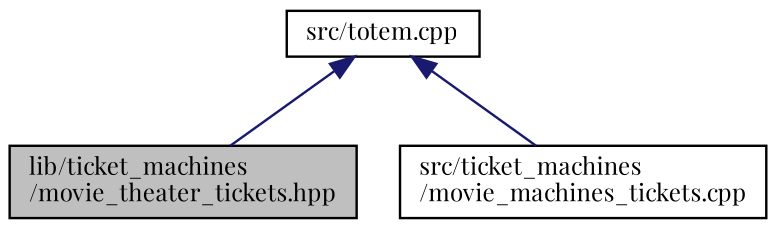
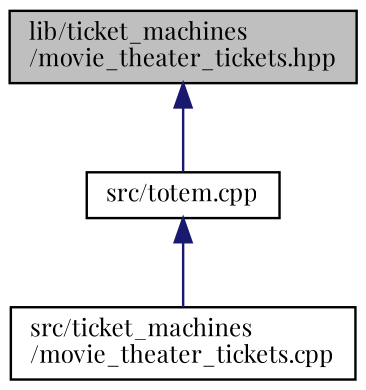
(282, 108) -> (183, 140)
(583, 182) -> (183, 343)
